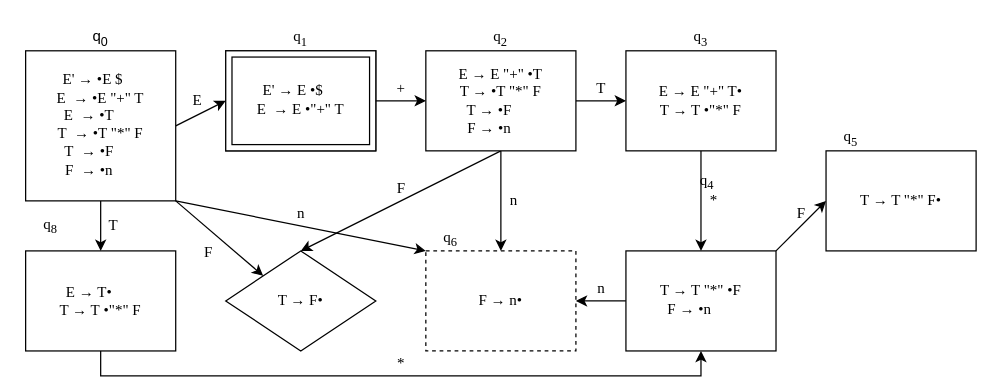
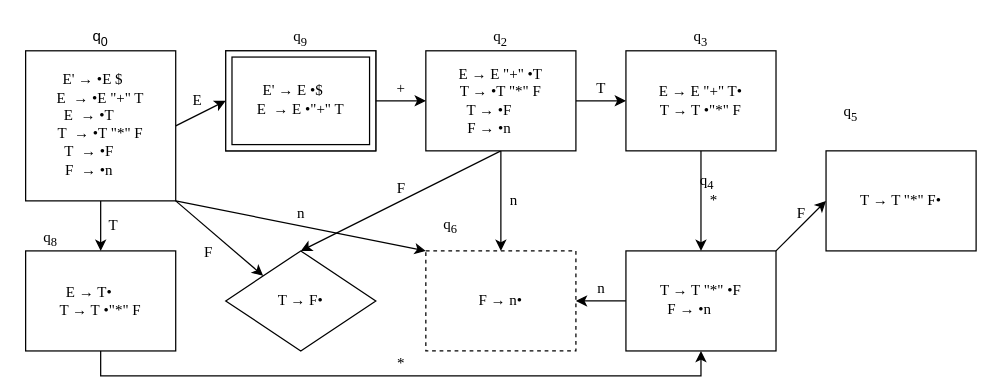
(301, 38) -> (301, 38)
(851, 138) -> (851, 113)
(51, 226) -> (51, 238)
(451, 238) -> (451, 226)
